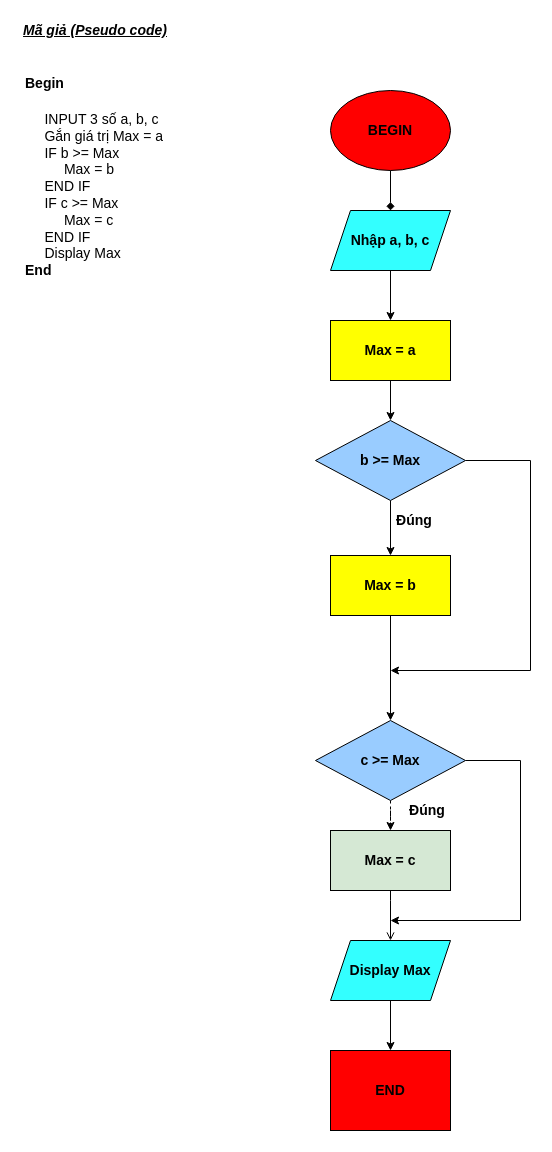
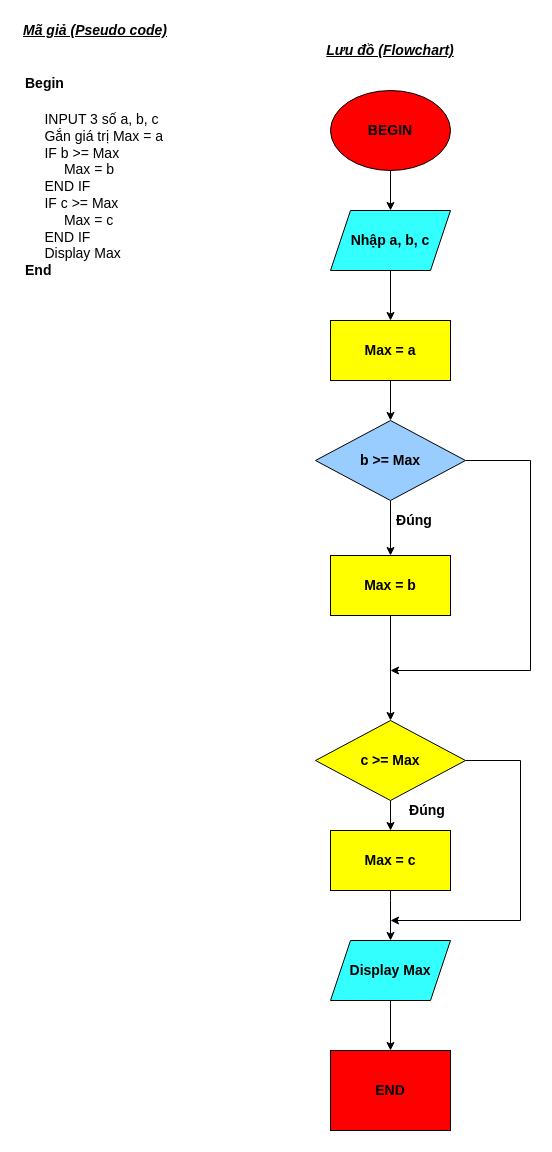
none -> (391, 51)
(391, 202) -> (391, 202)
(391, 761) -> (391, 761)
(391, 820) -> (391, 820)
(391, 861) -> (391, 861)
(391, 934) -> (391, 932)
